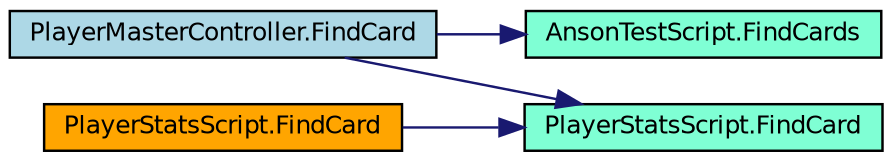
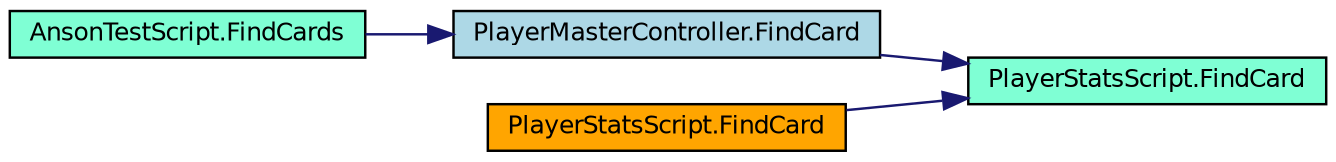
(469, 34) -> (397, 34)
